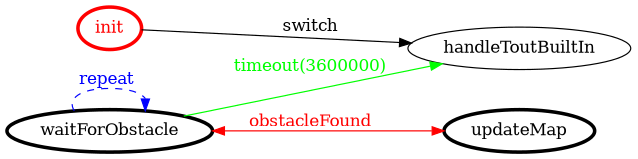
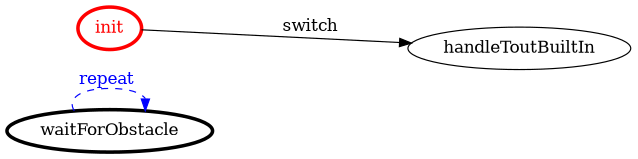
(307, 91) -> none
(519, 131) -> none
